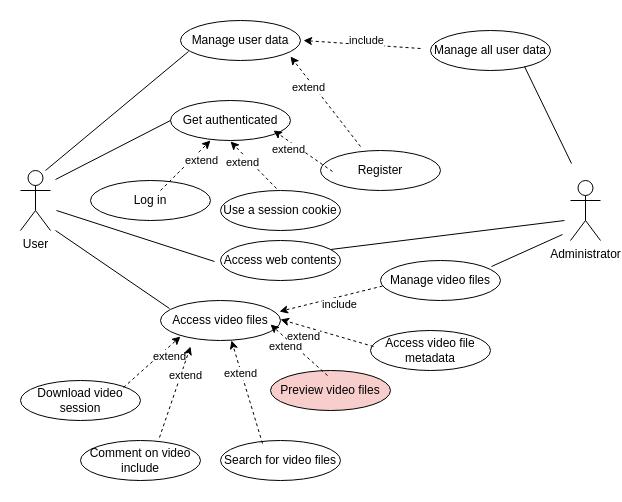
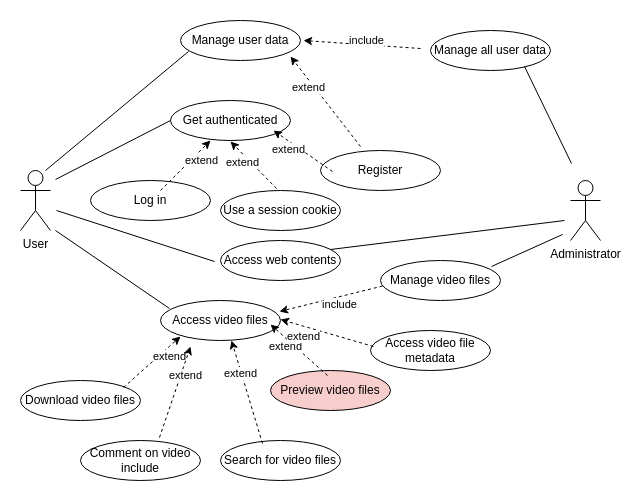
(81, 401) -> (81, 401)
